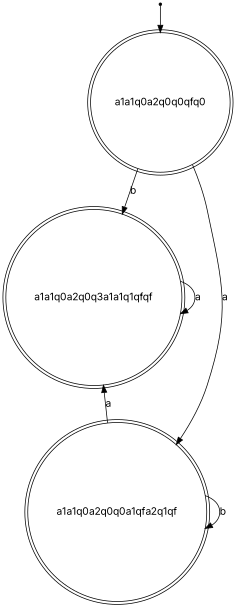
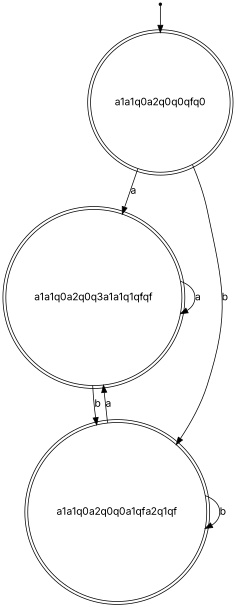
(133, 191) -> (133, 191)
(225, 297) -> (225, 297)
none -> (94, 402)
